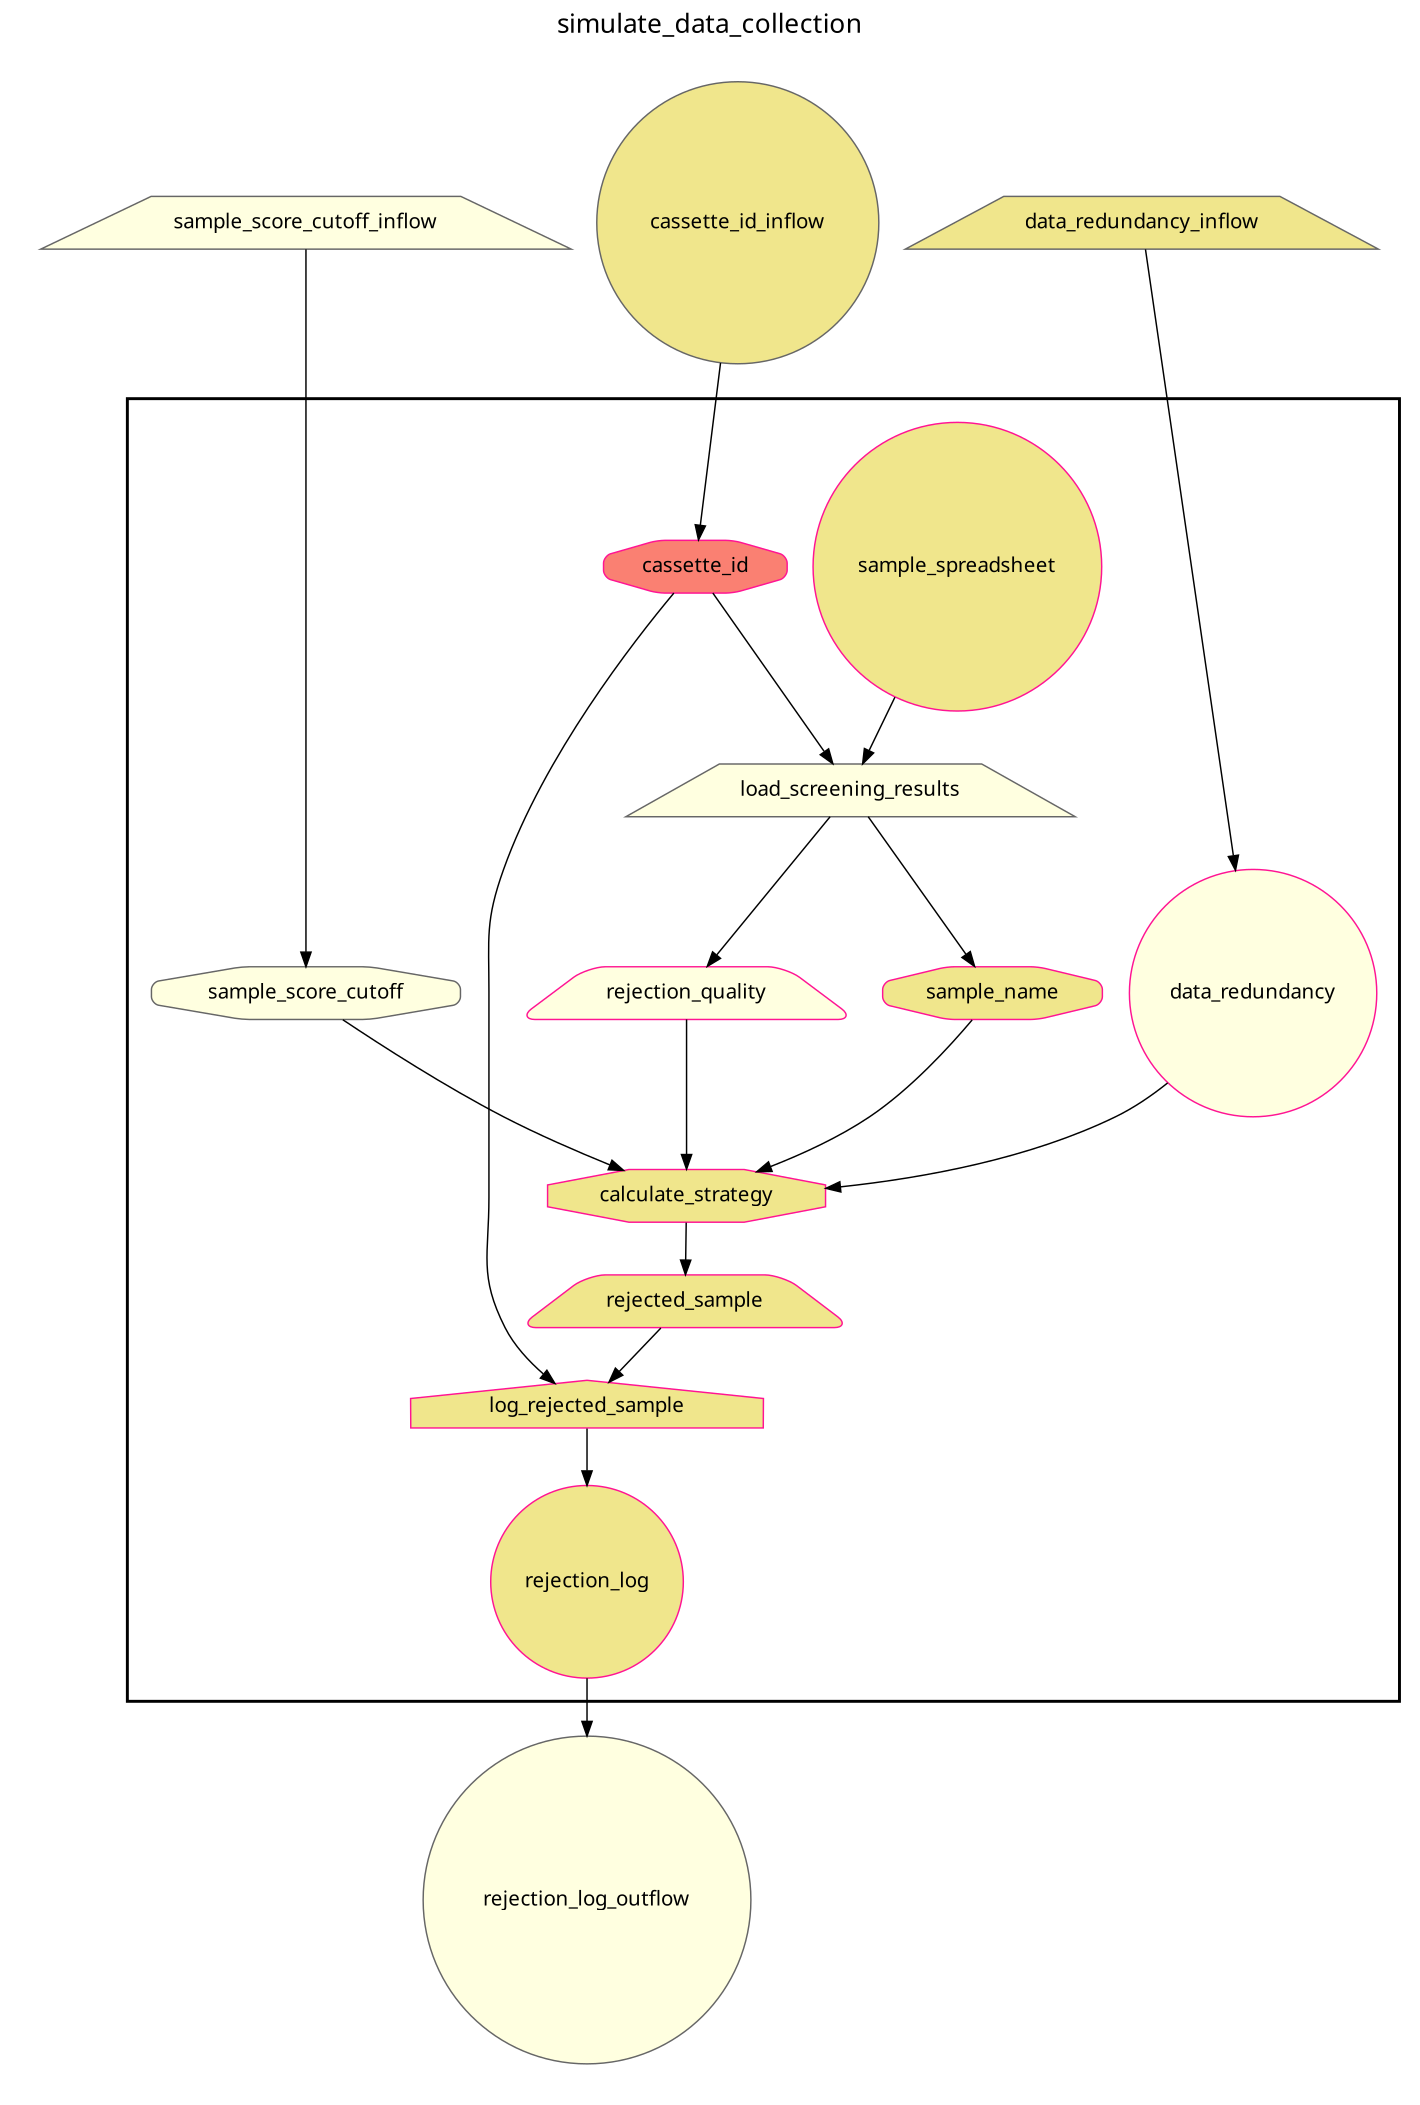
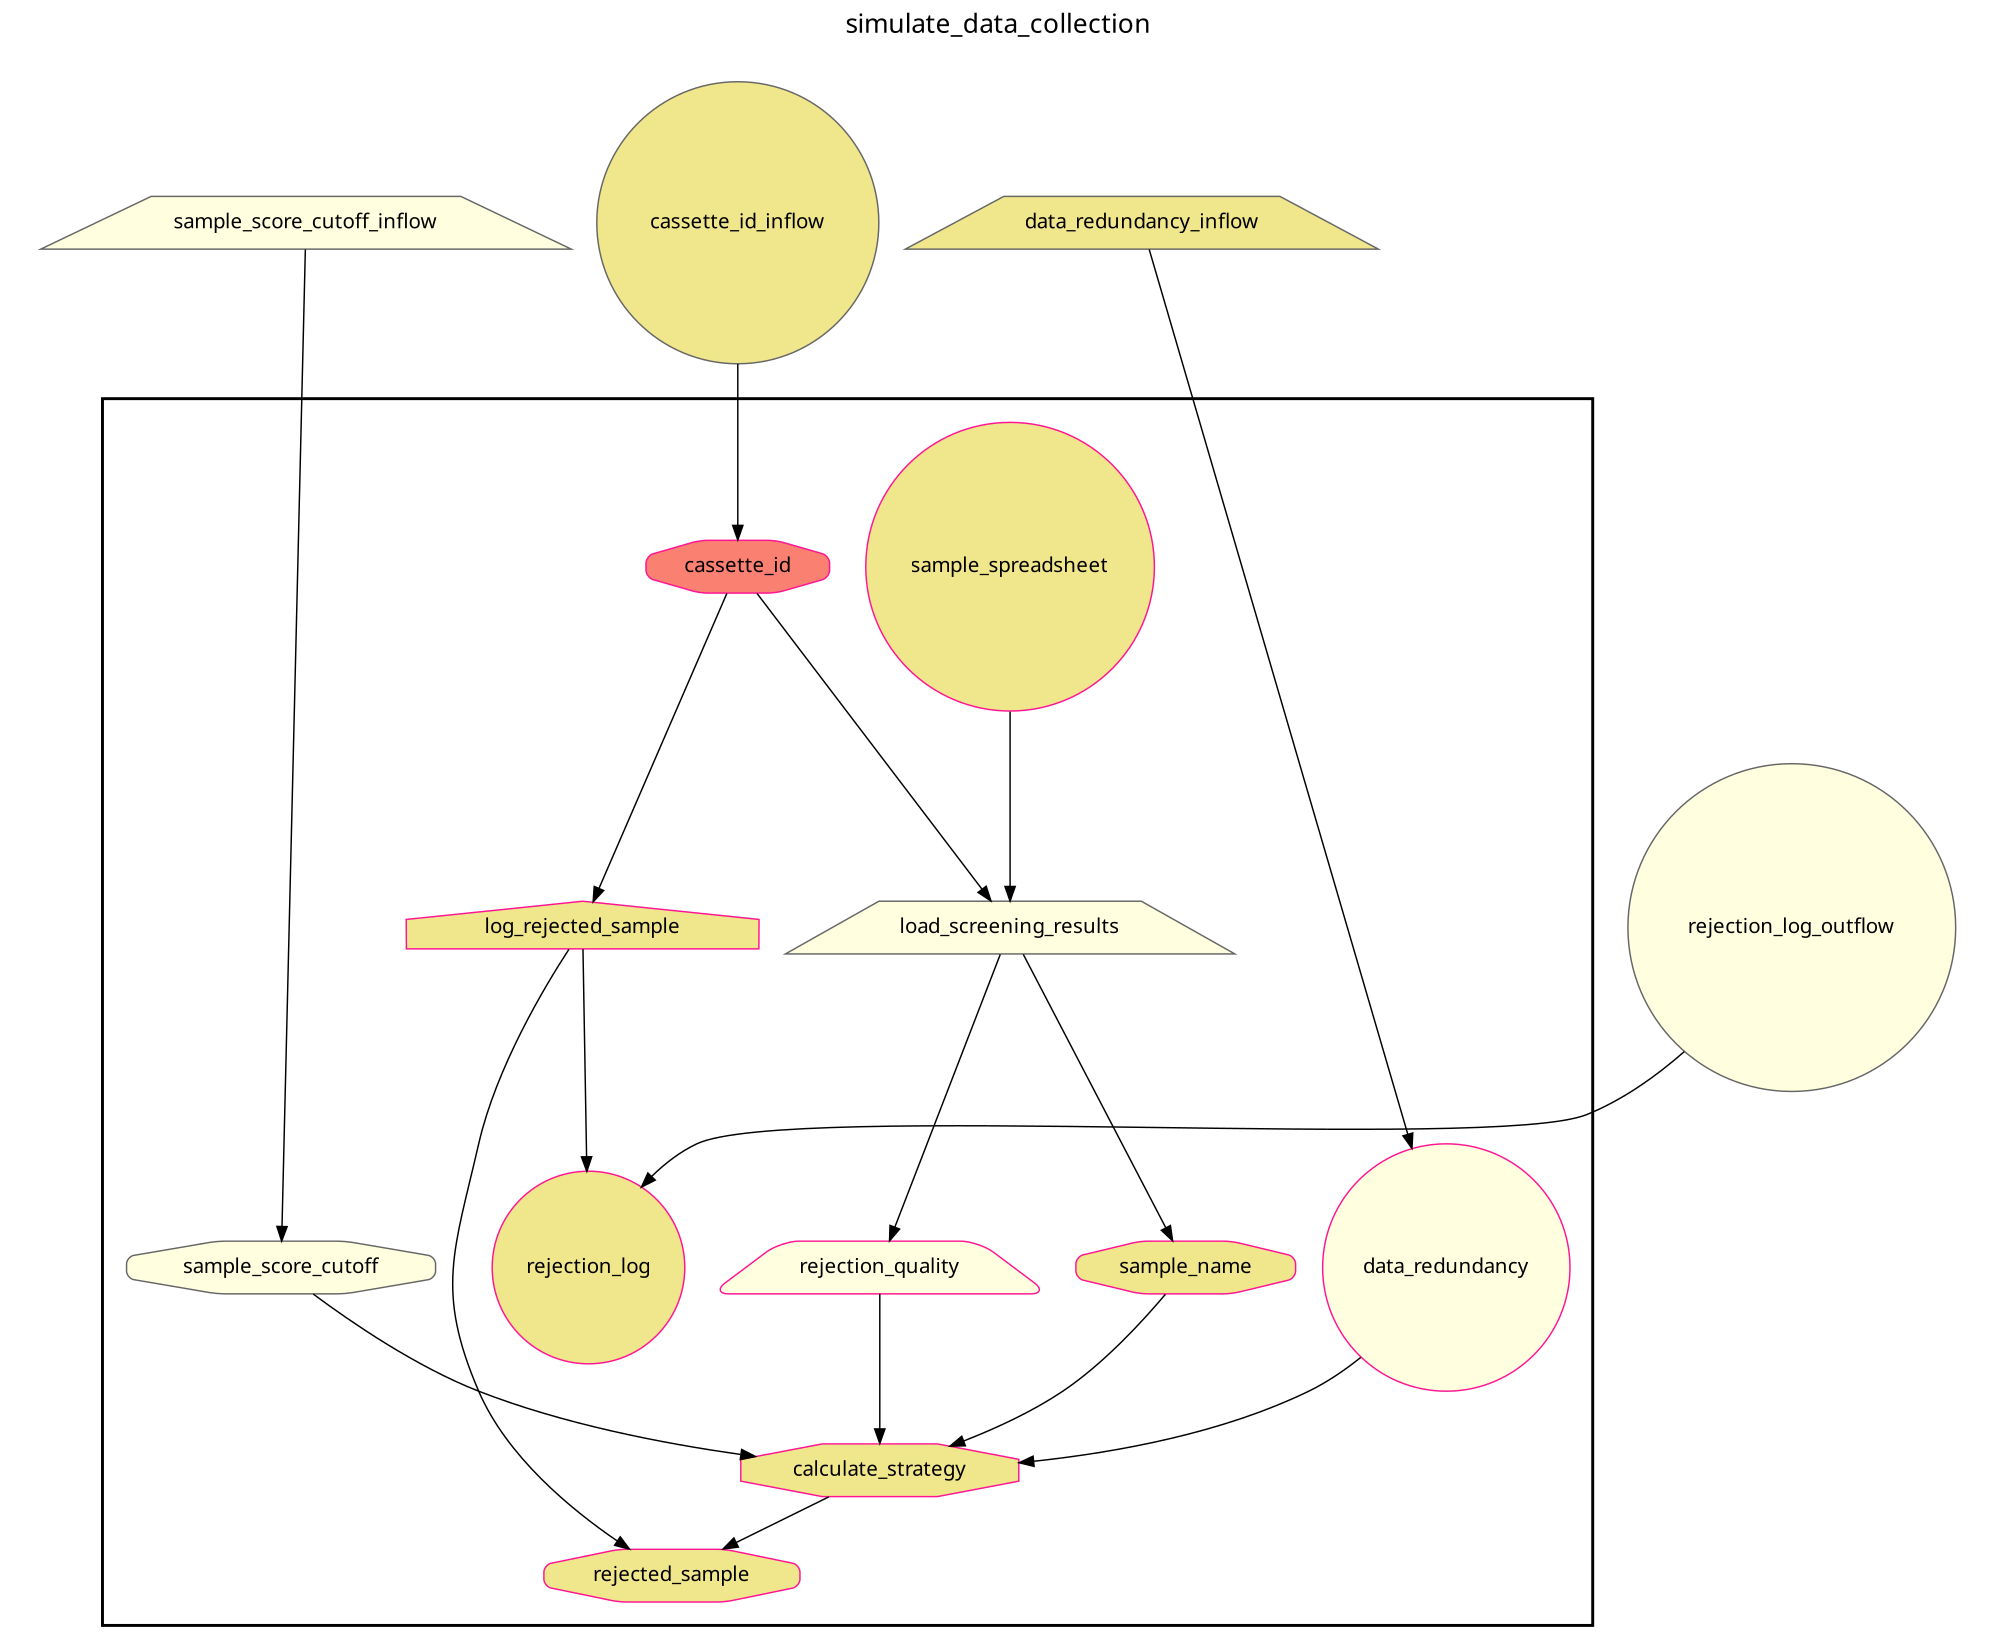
(685, 1301) -> (672, 1576)
(640, 1350) -> (454, 1263)
(587, 1700) -> (1172, 1128)
